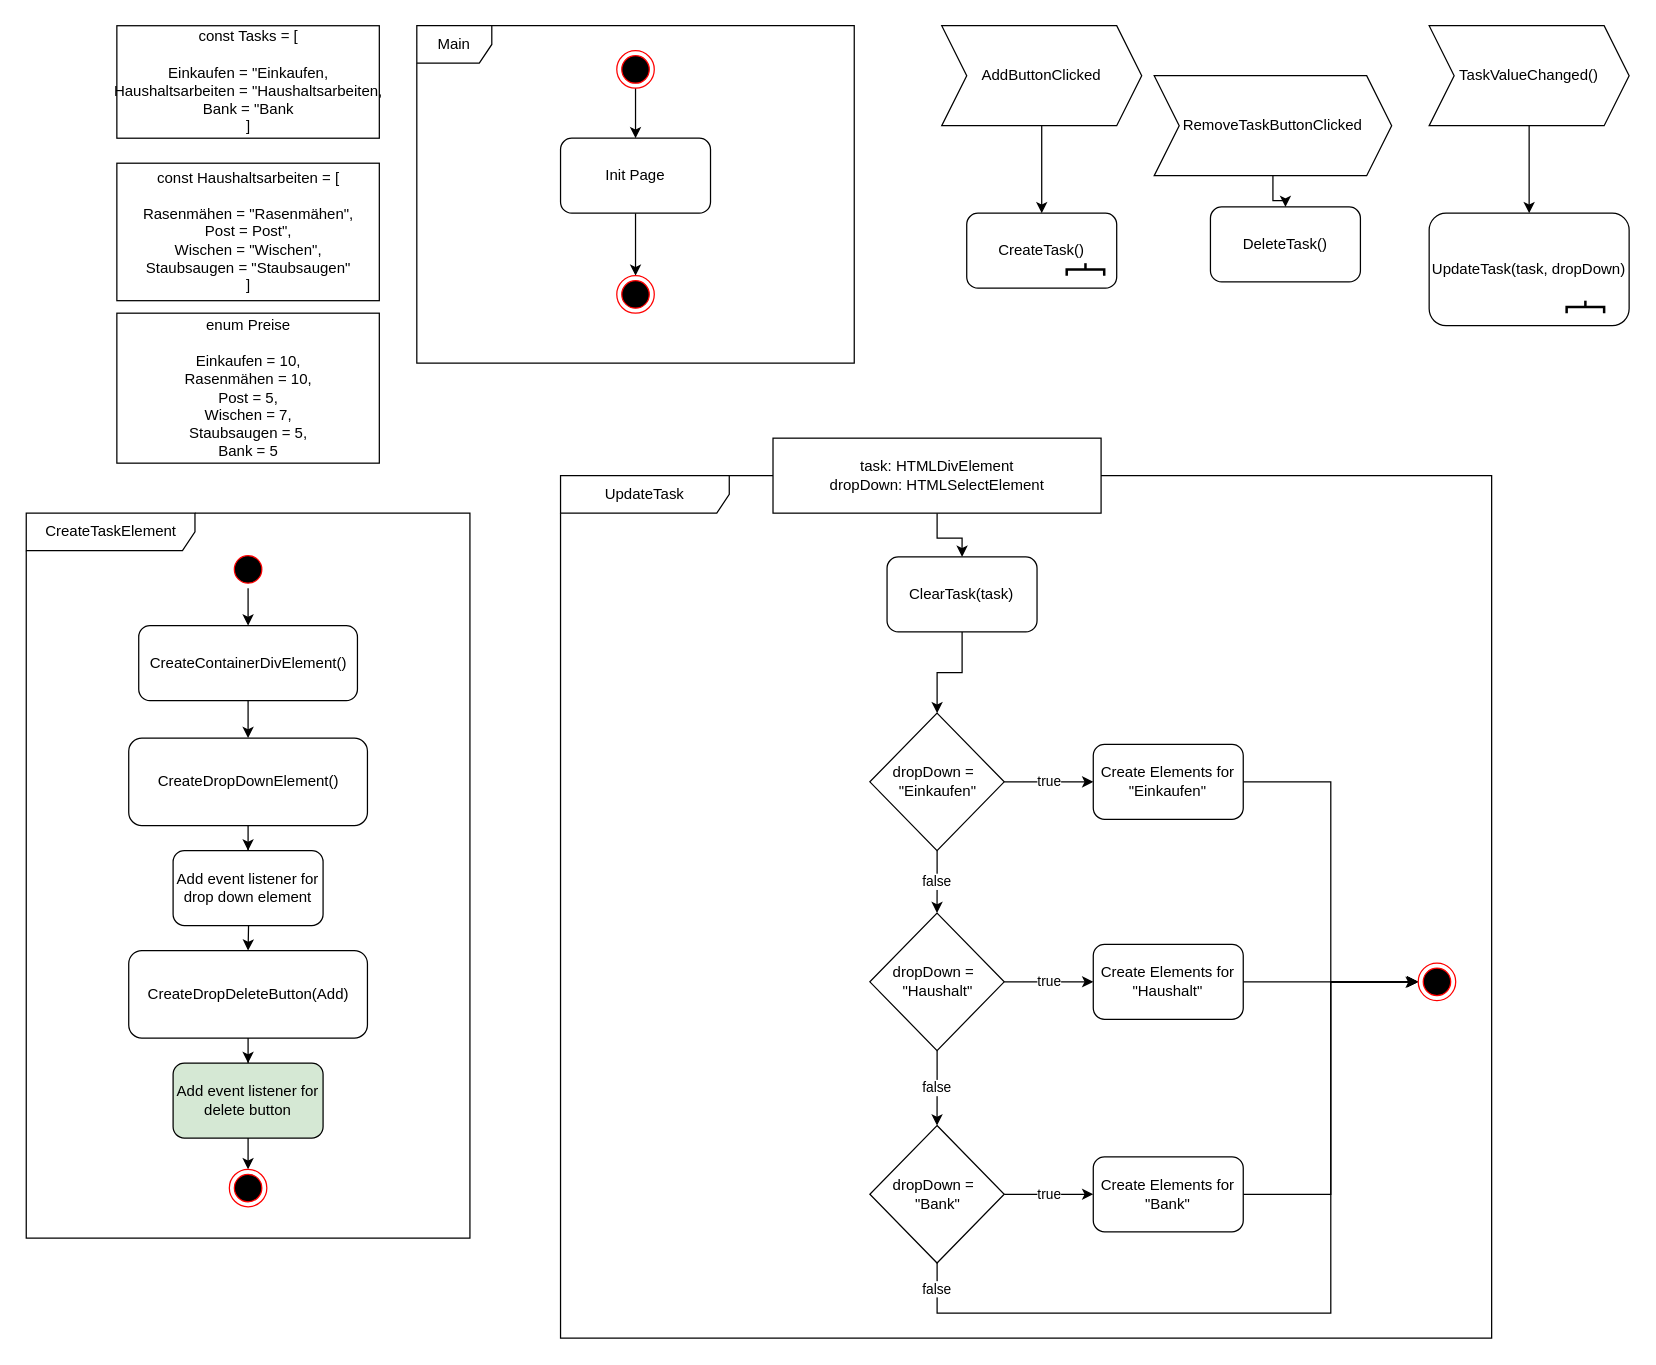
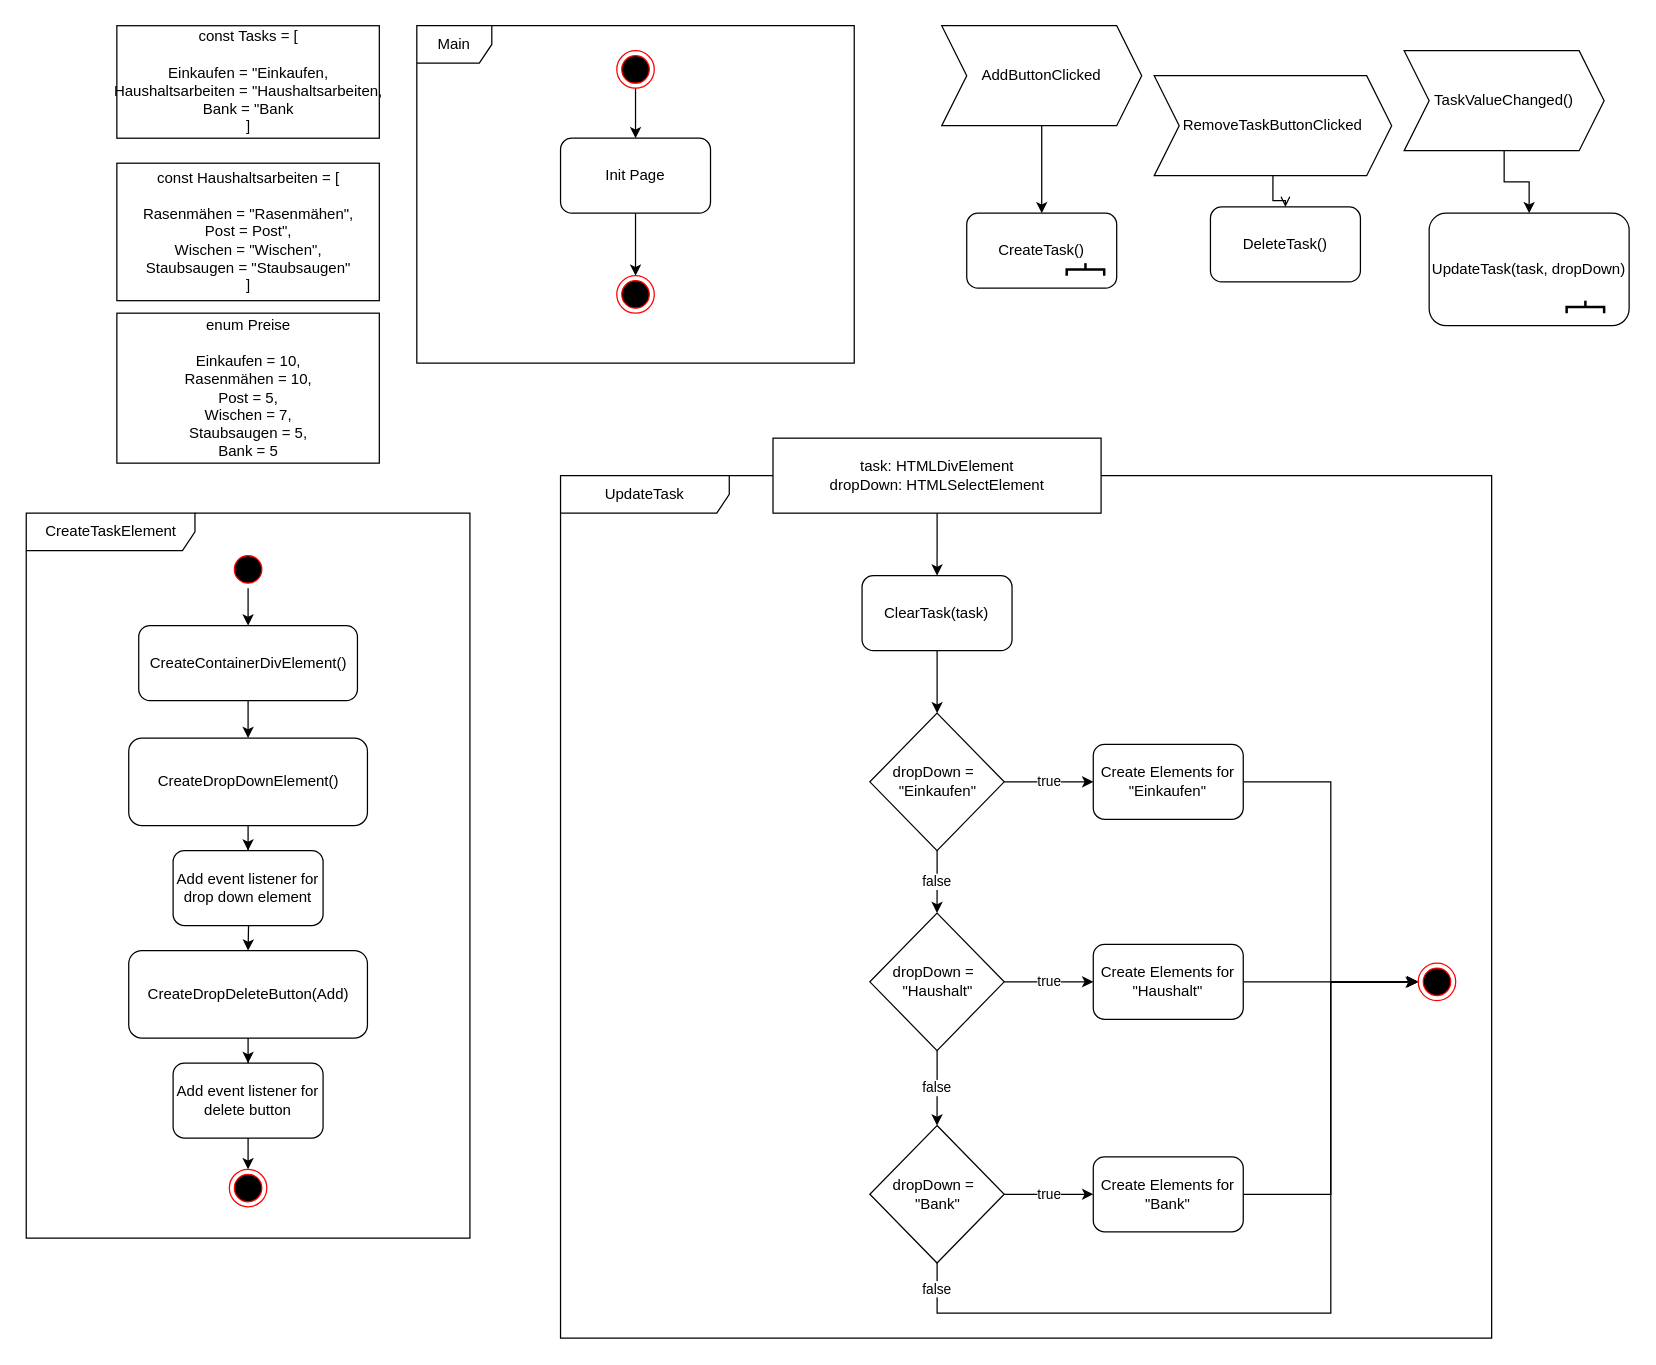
(1529, 76) -> (1504, 101)
(1284, 201) -> (1285, 201)
(962, 594) -> (937, 613)
(248, 1101) -> (248, 1101)
